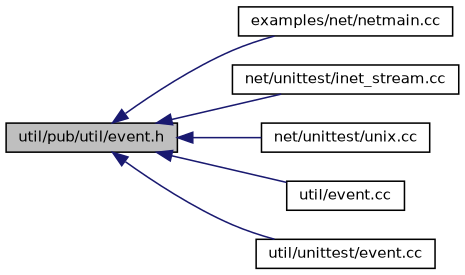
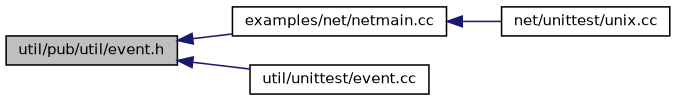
(346, 80) -> none
(227, 138) -> (482, 21)
(346, 196) -> none
